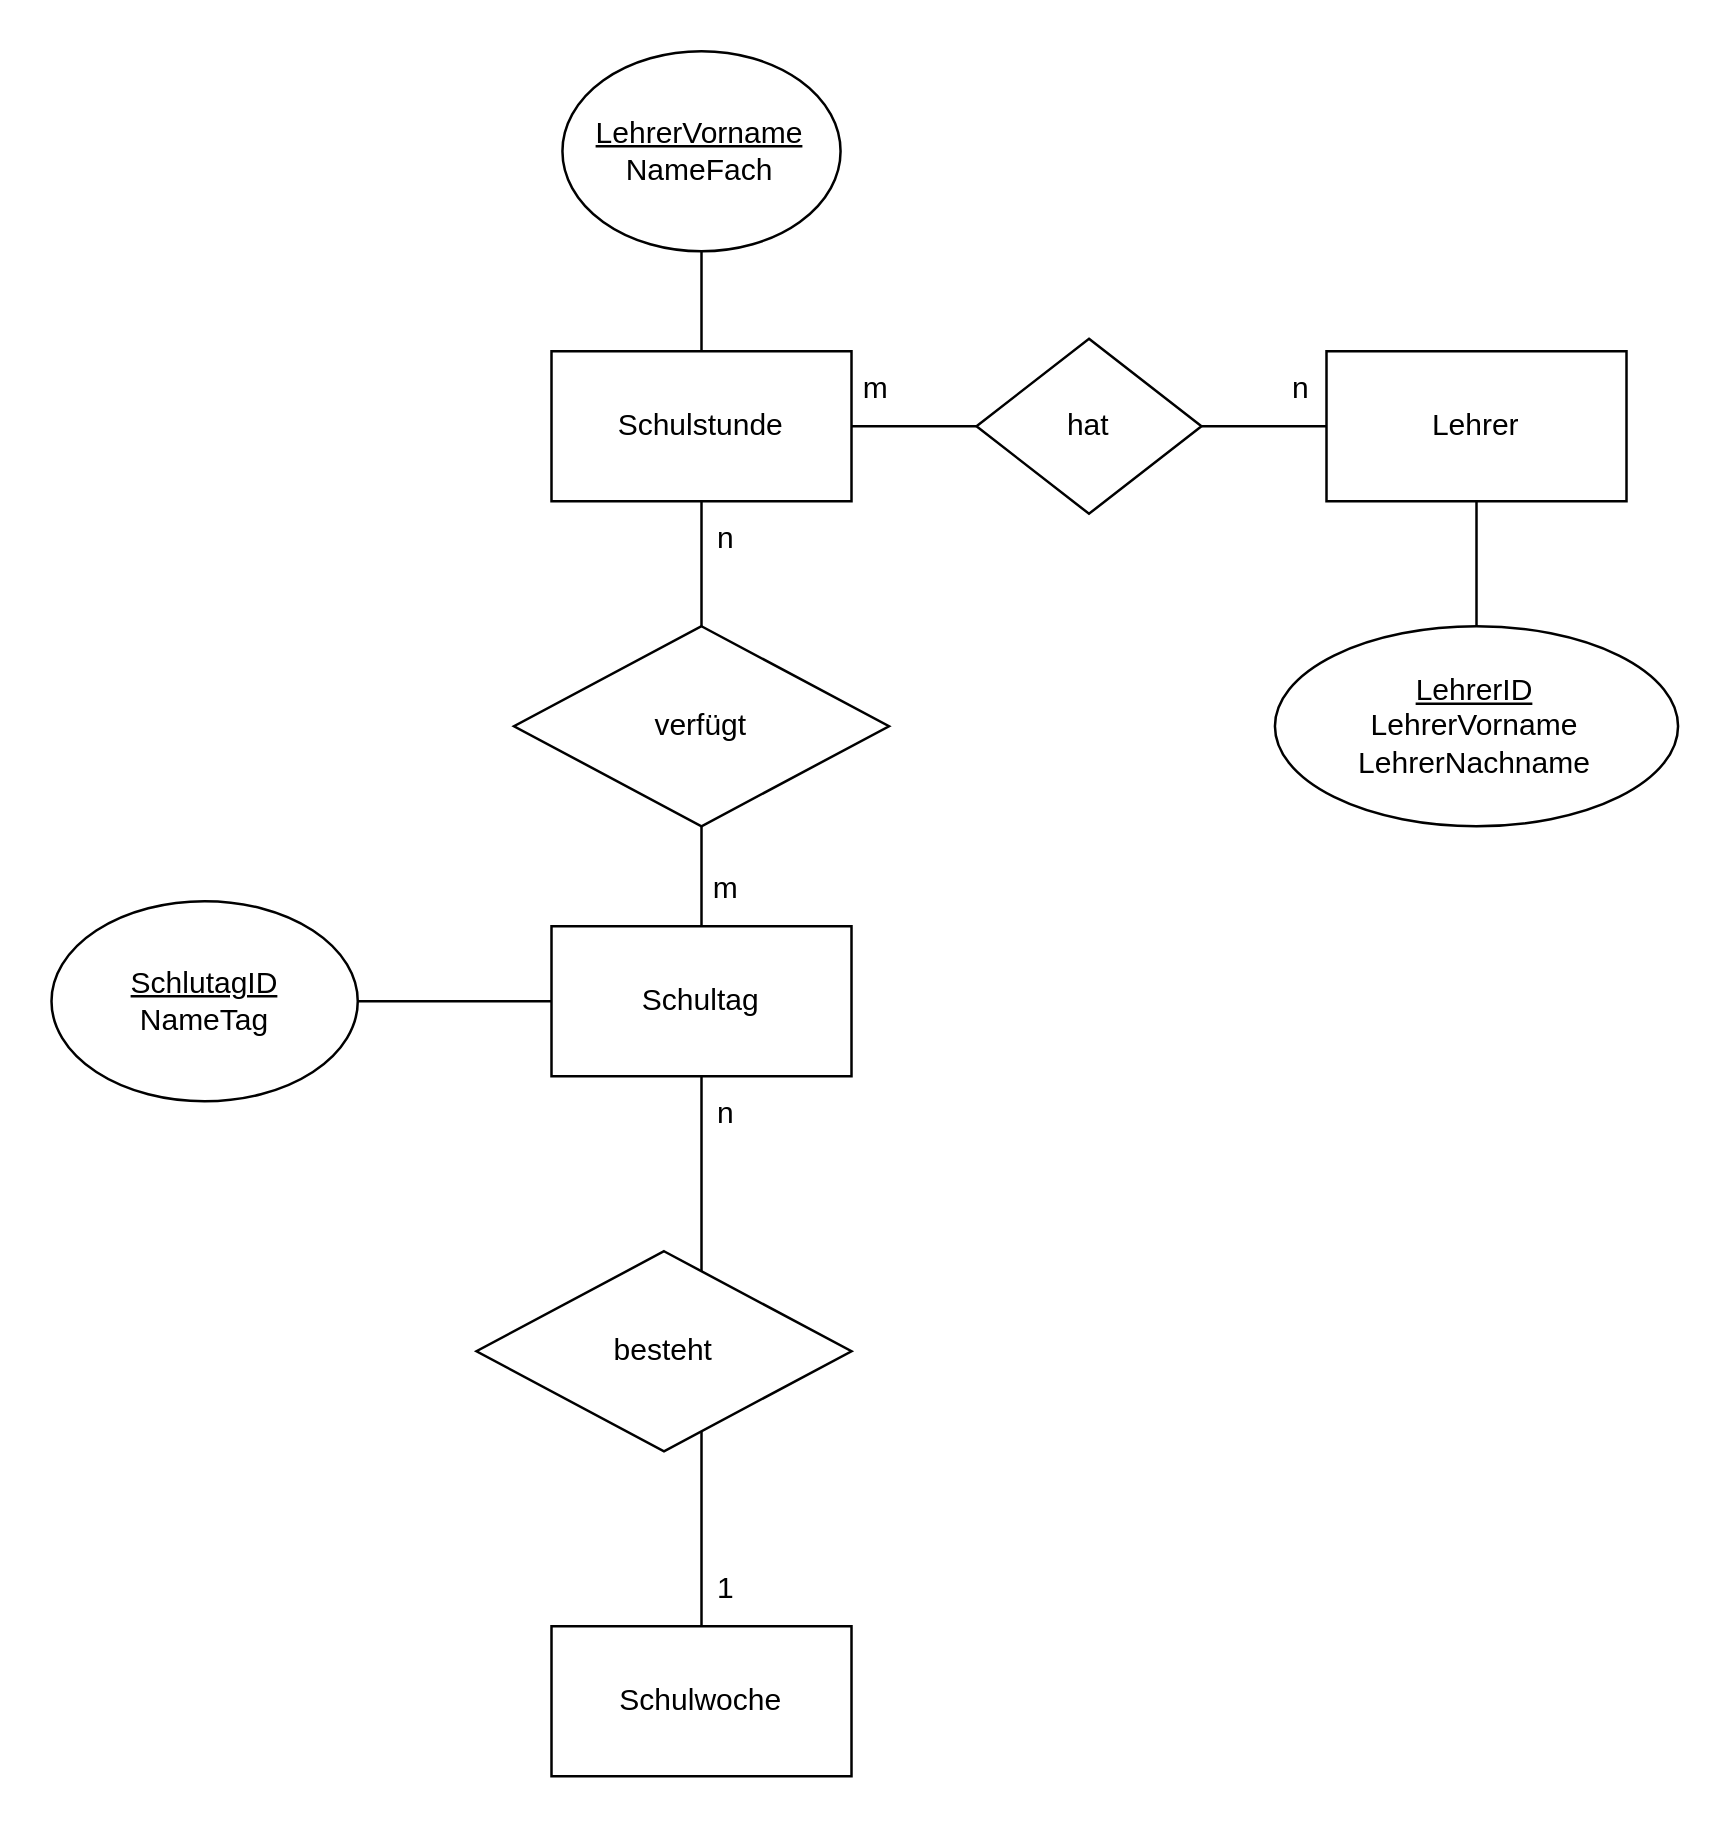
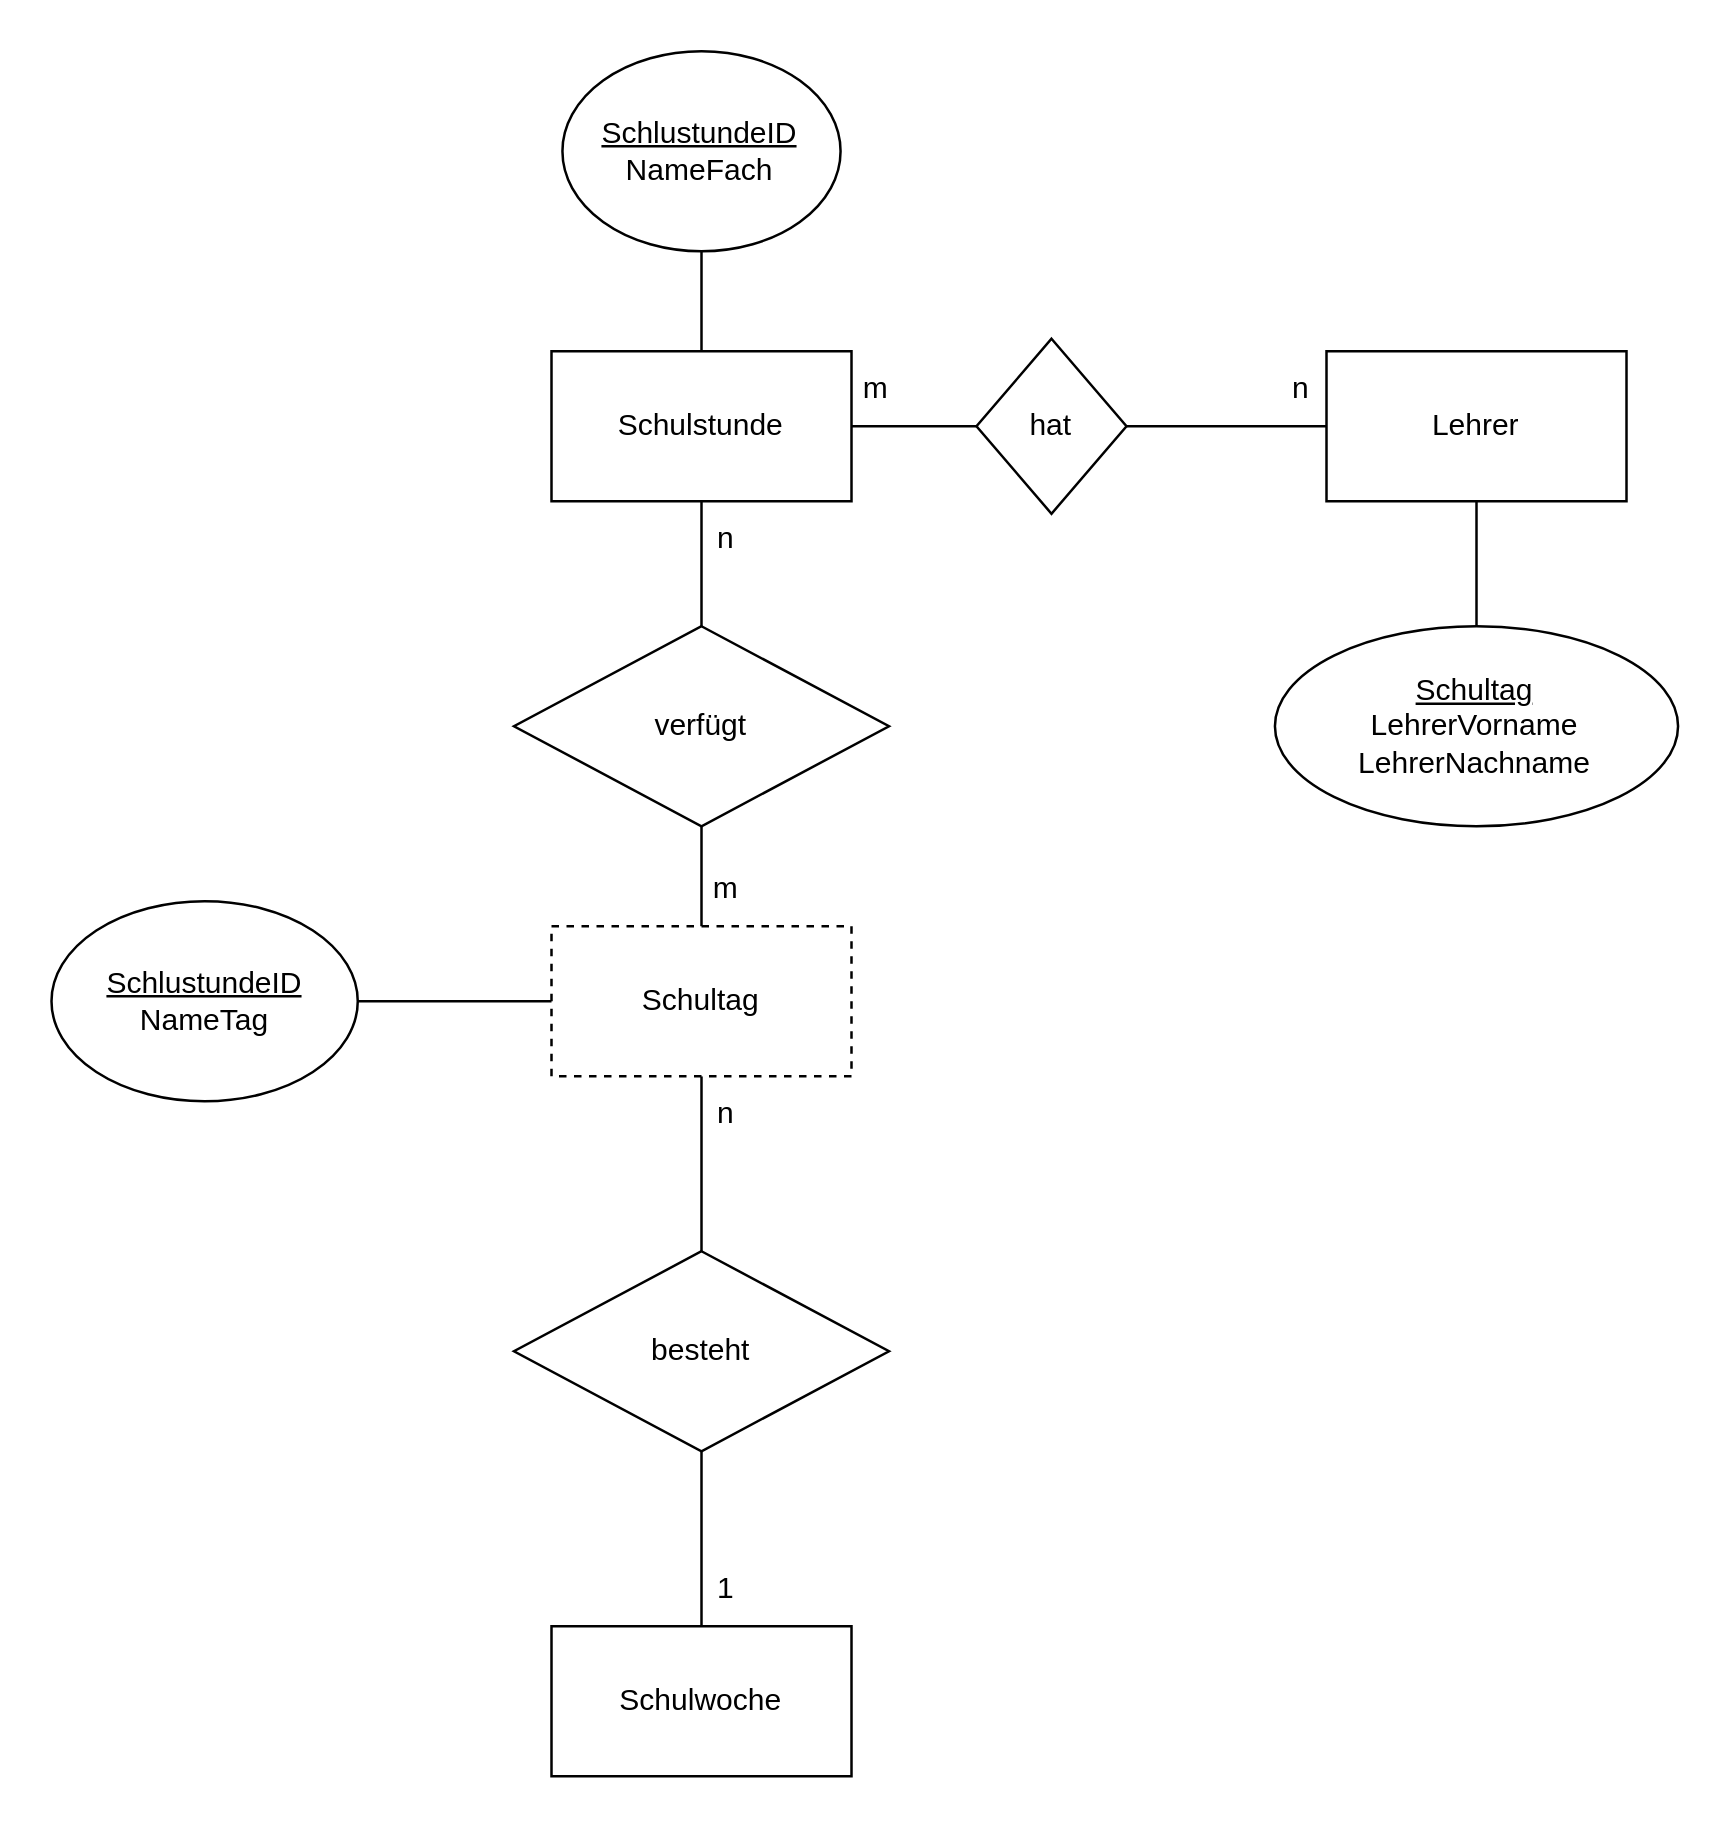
(700, 151) -> (700, 151)
(1089, 426) -> (1051, 426)
(1475, 726) -> (1475, 726)
(205, 1001) -> (205, 1001)
(701, 1001) -> (701, 1001)
(664, 1351) -> (701, 1351)
